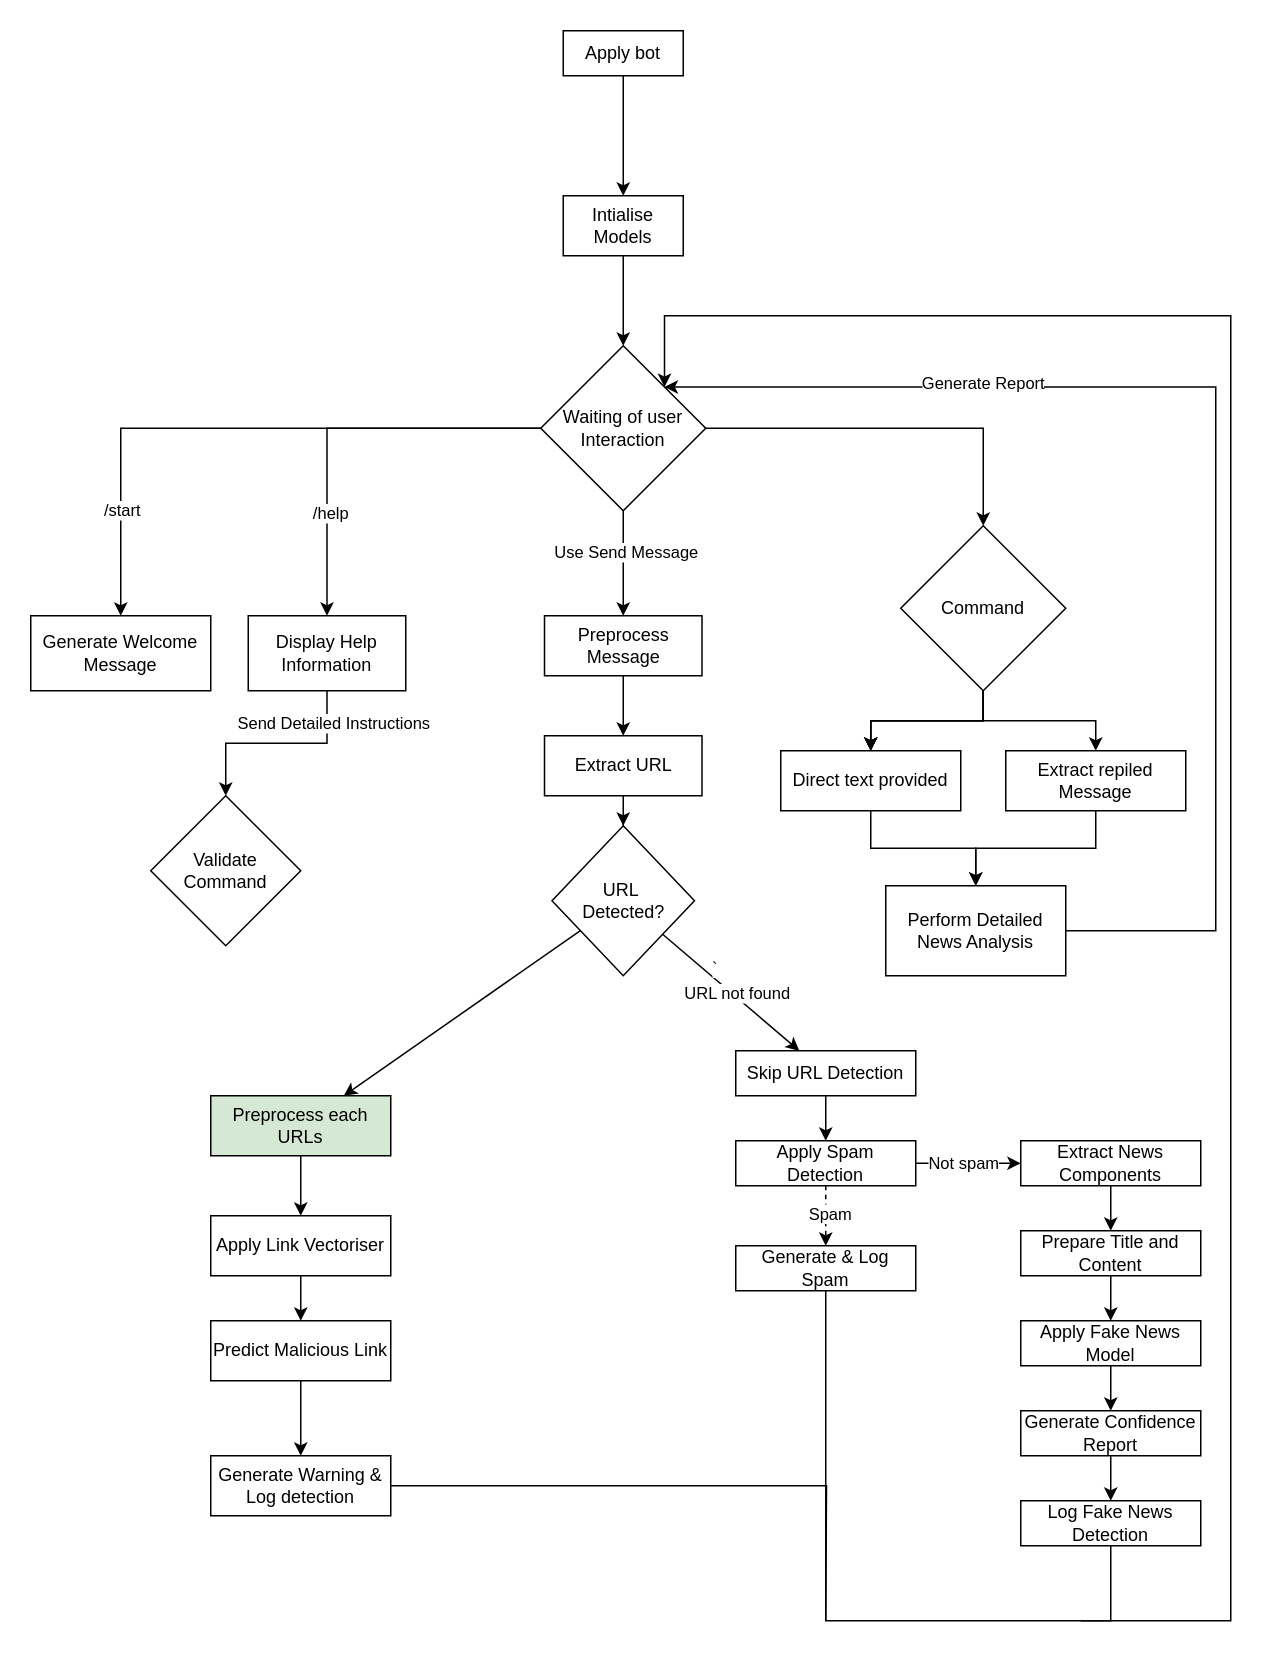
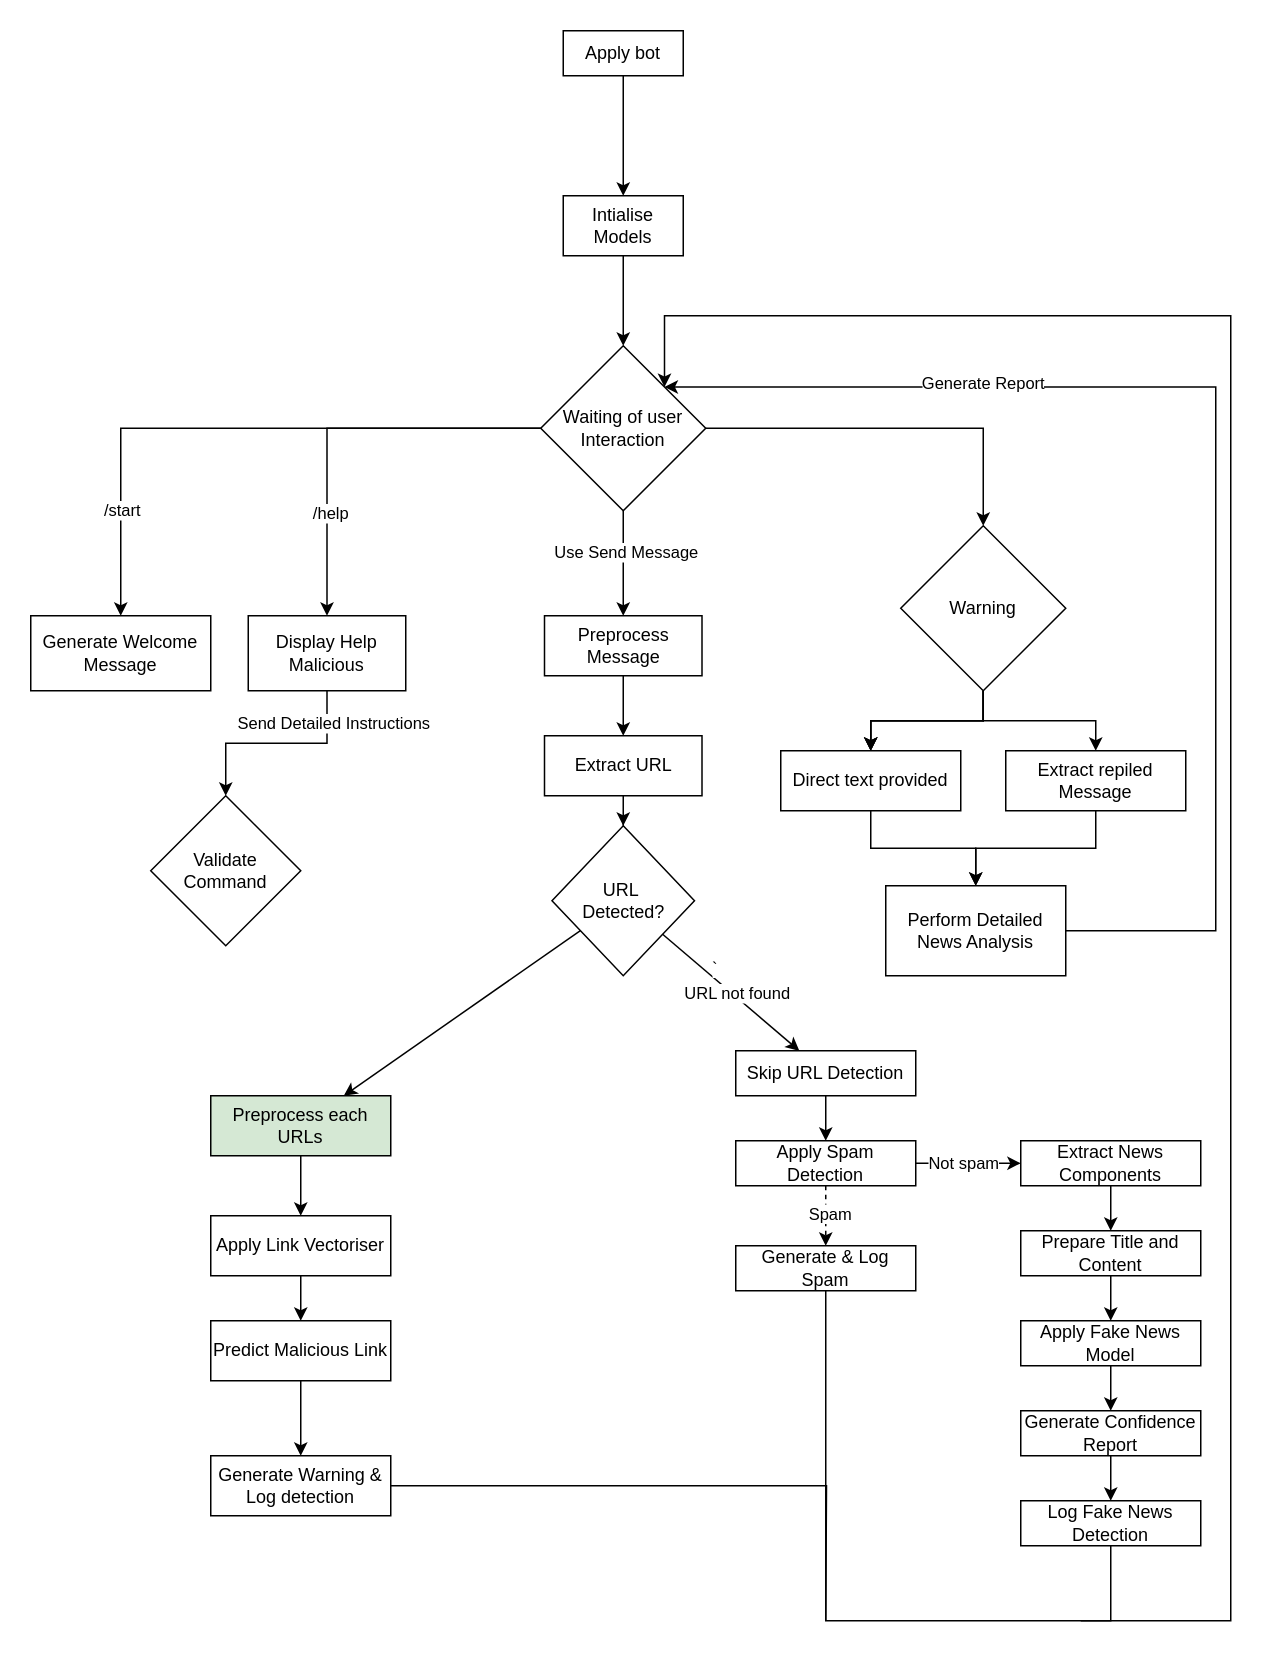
(983, 608) -> (983, 608)
(327, 653) -> (327, 653)
